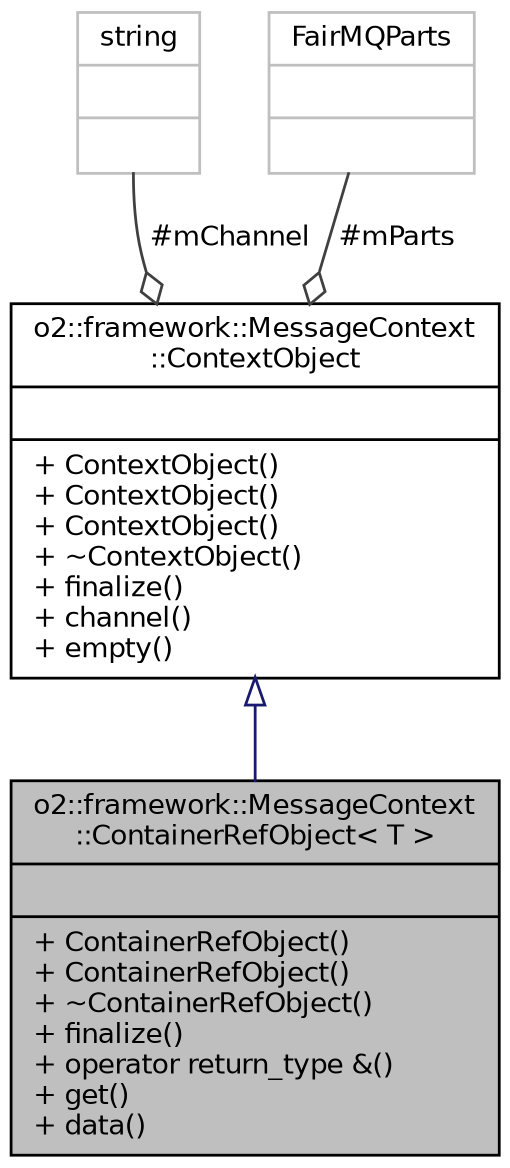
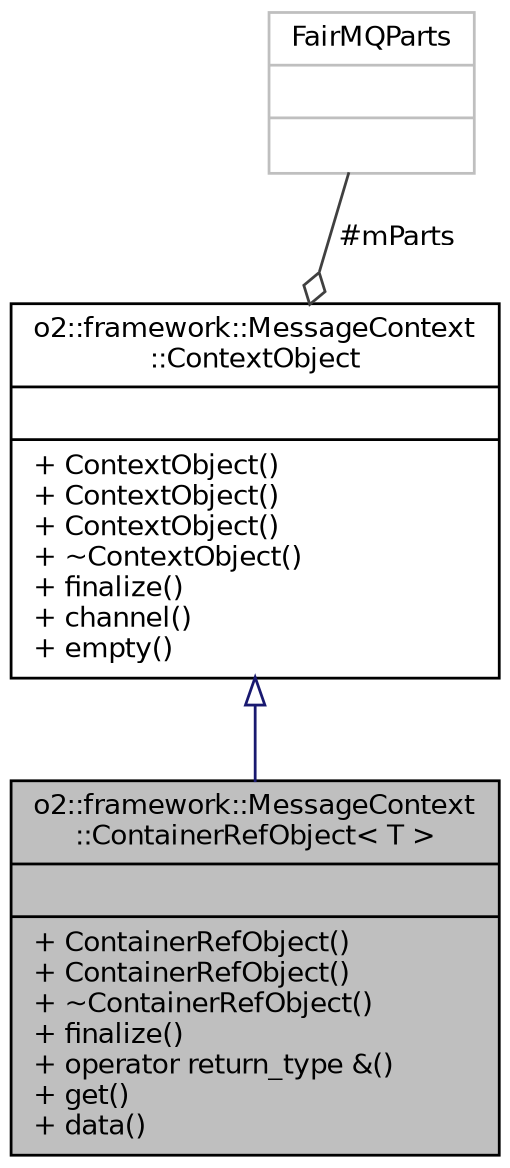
(139, 93) -> none
